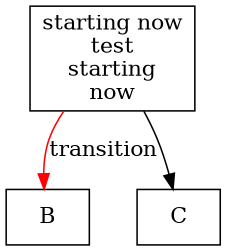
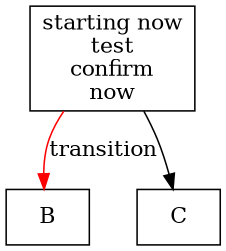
(112, 59) -> (112, 59)
